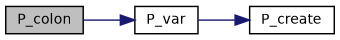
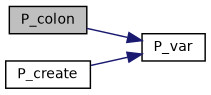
(217, 20) -> (109, 61)
